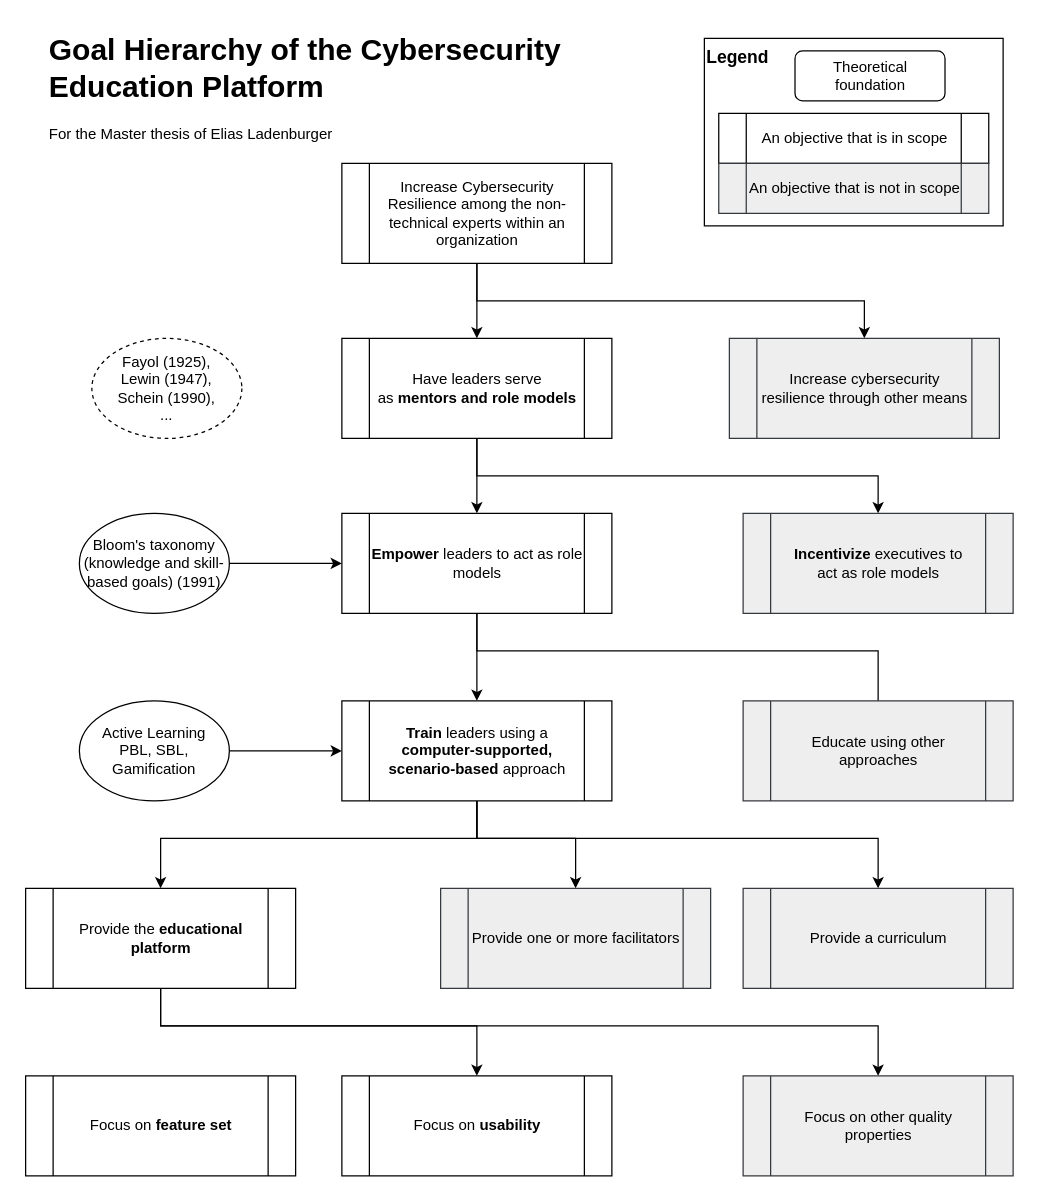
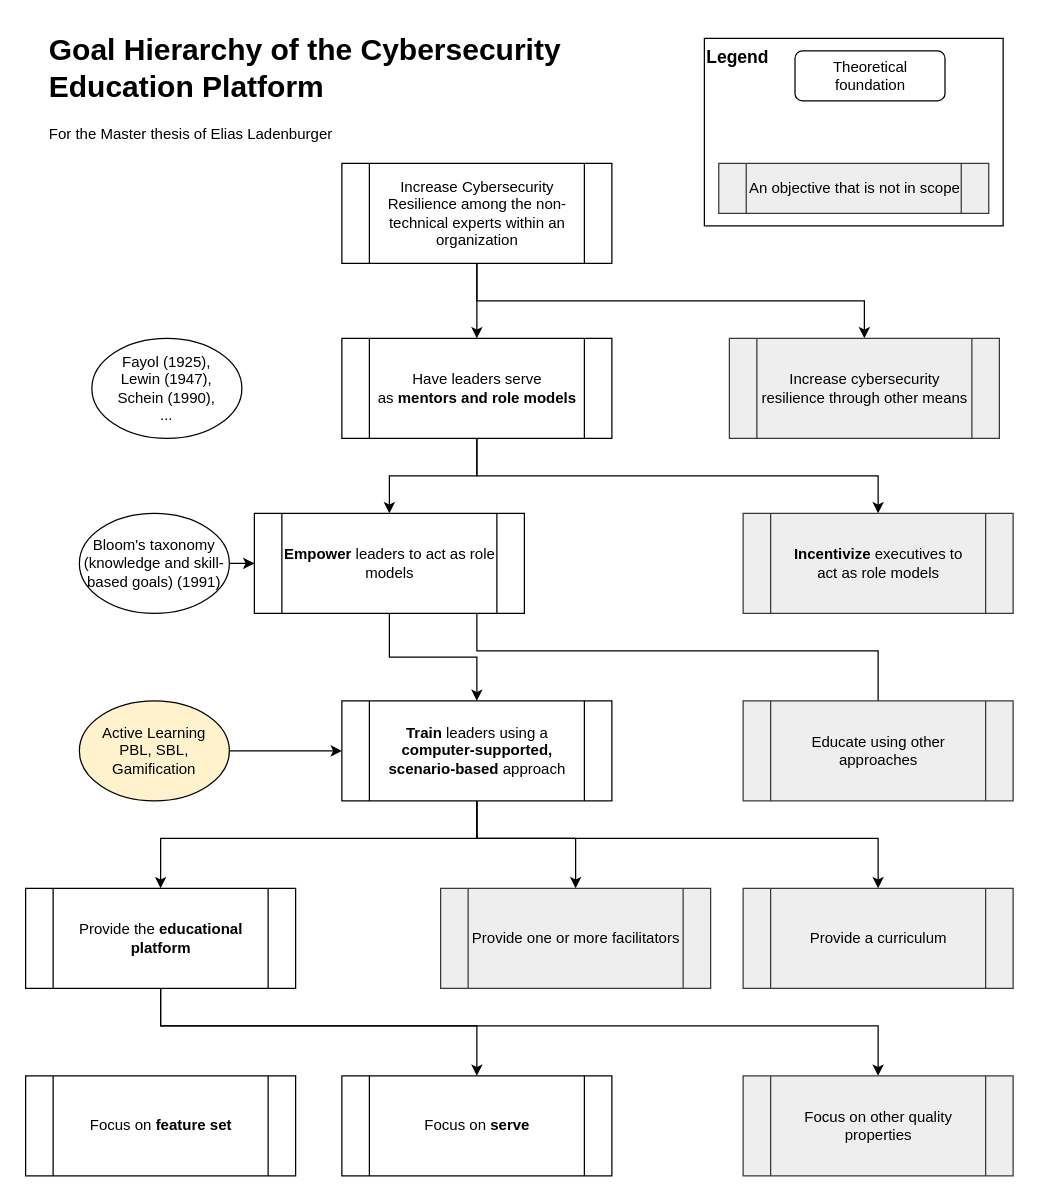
(854, 138) -> none
(167, 388) -> (167, 388)
(477, 563) -> (389, 563)
(154, 751) -> (154, 751)
(478, 1126) -> (478, 1126)
